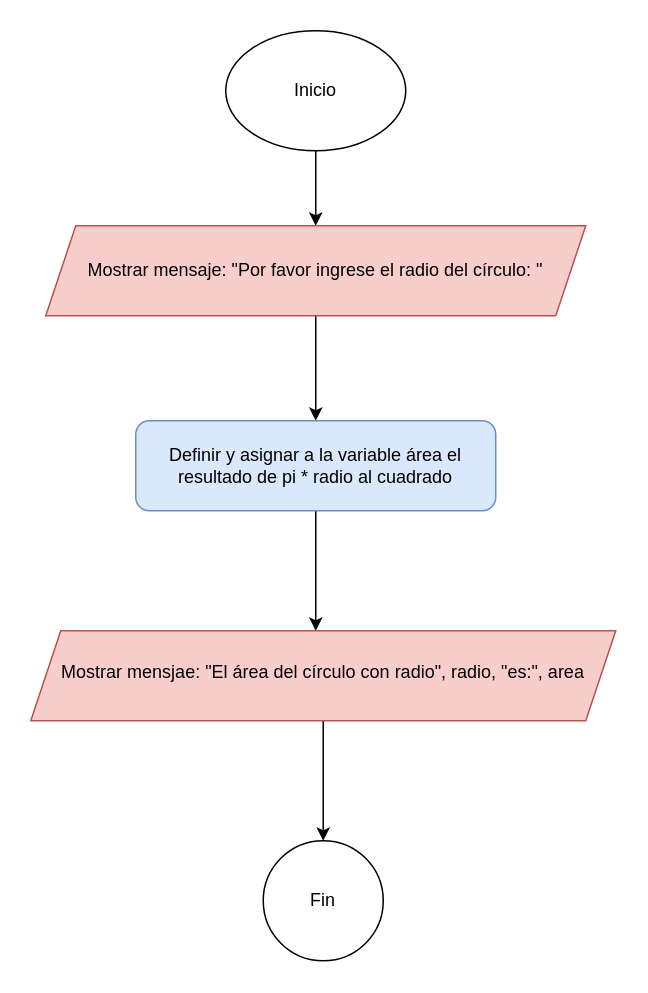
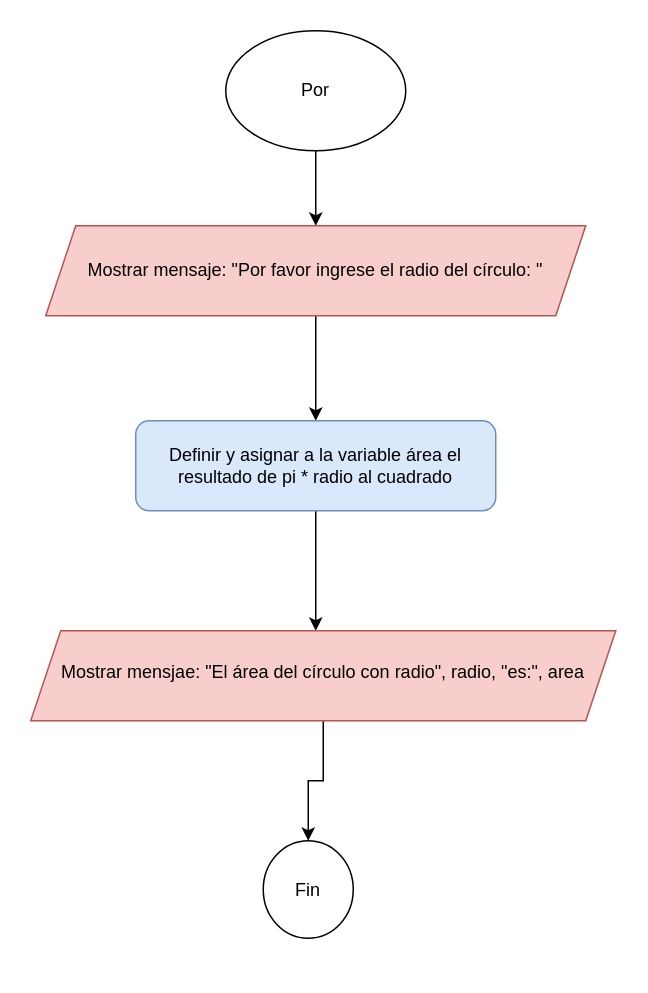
(316, 91) -> (316, 91)
(323, 901) -> (308, 890)
